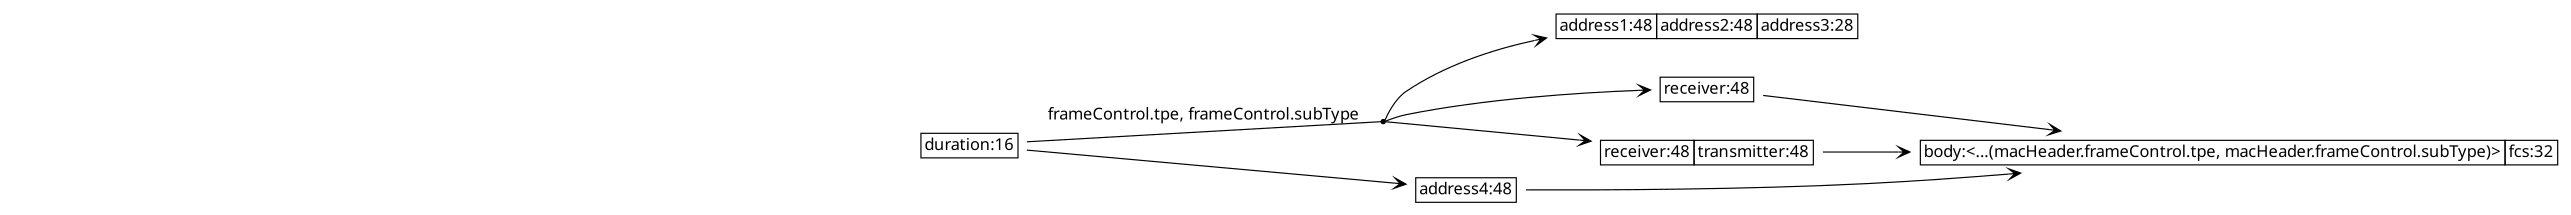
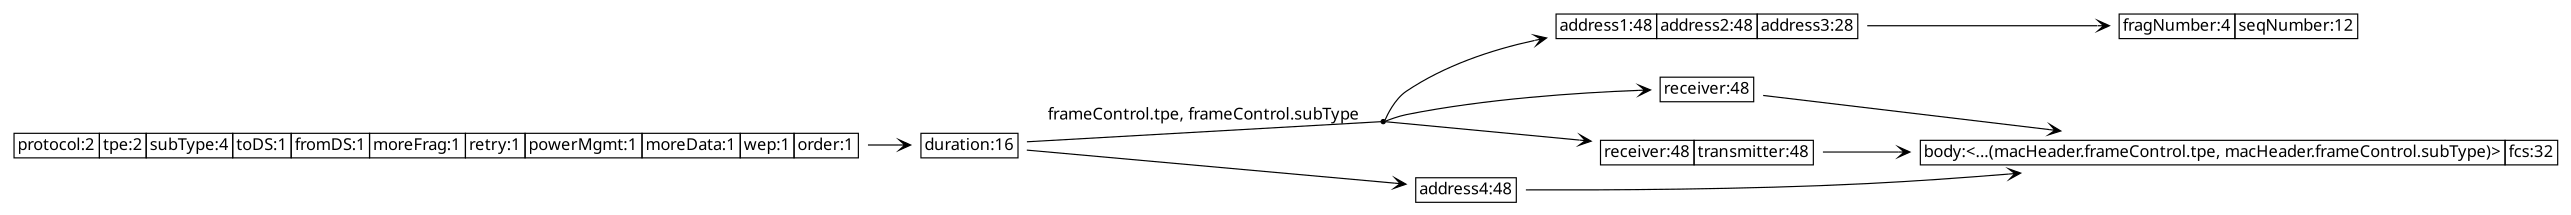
none -> (2238, 26)
none -> (436, 145)
